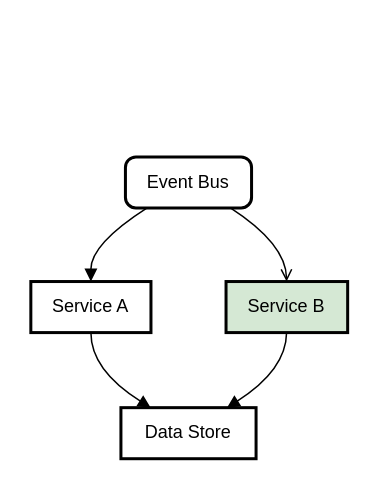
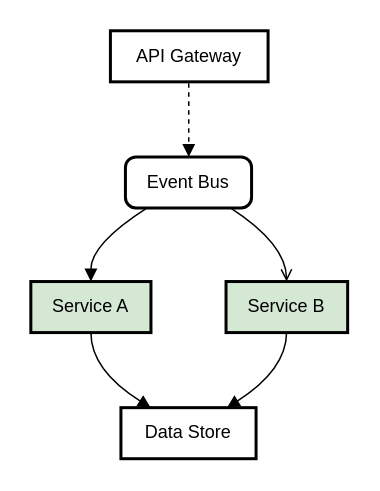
none -> (189, 56)
none -> (189, 114)
(91, 307) -> (91, 307)
